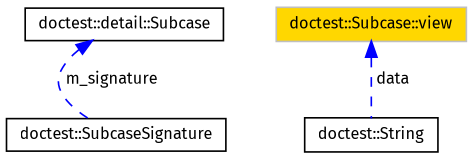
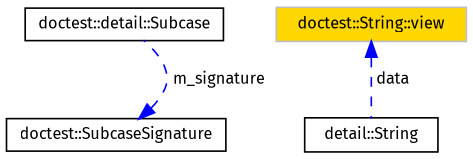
(371, 24) -> (371, 24)
(59, 87) -> (166, 73)
(371, 135) -> (371, 135)
